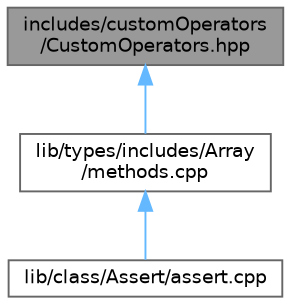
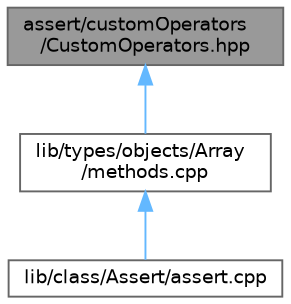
(145, 36) -> (145, 36)
(145, 163) -> (145, 163)
